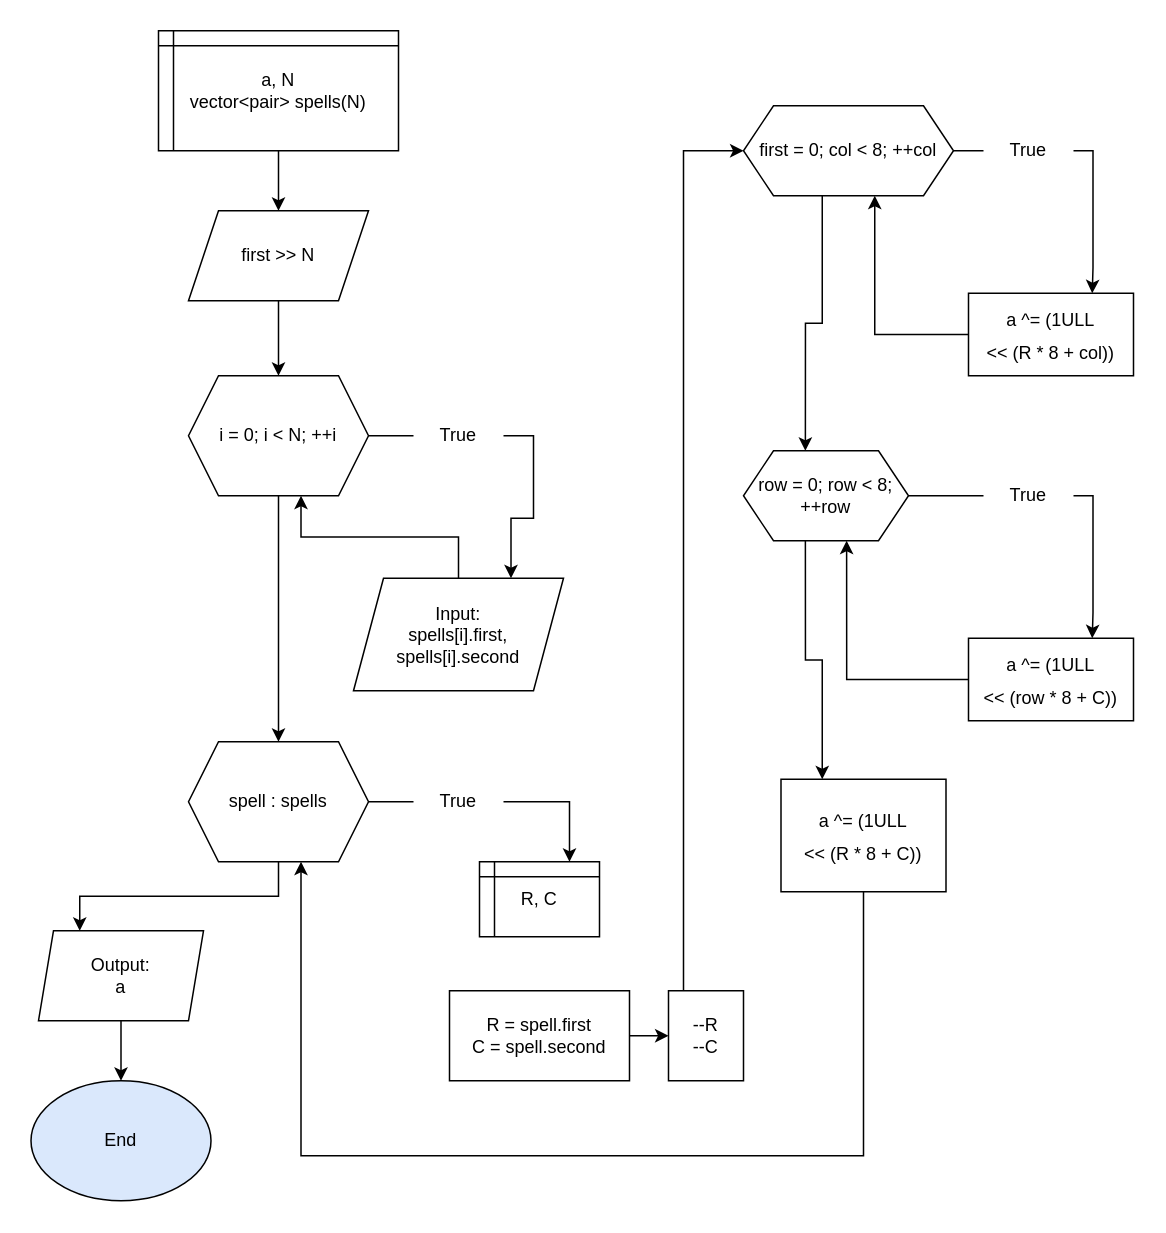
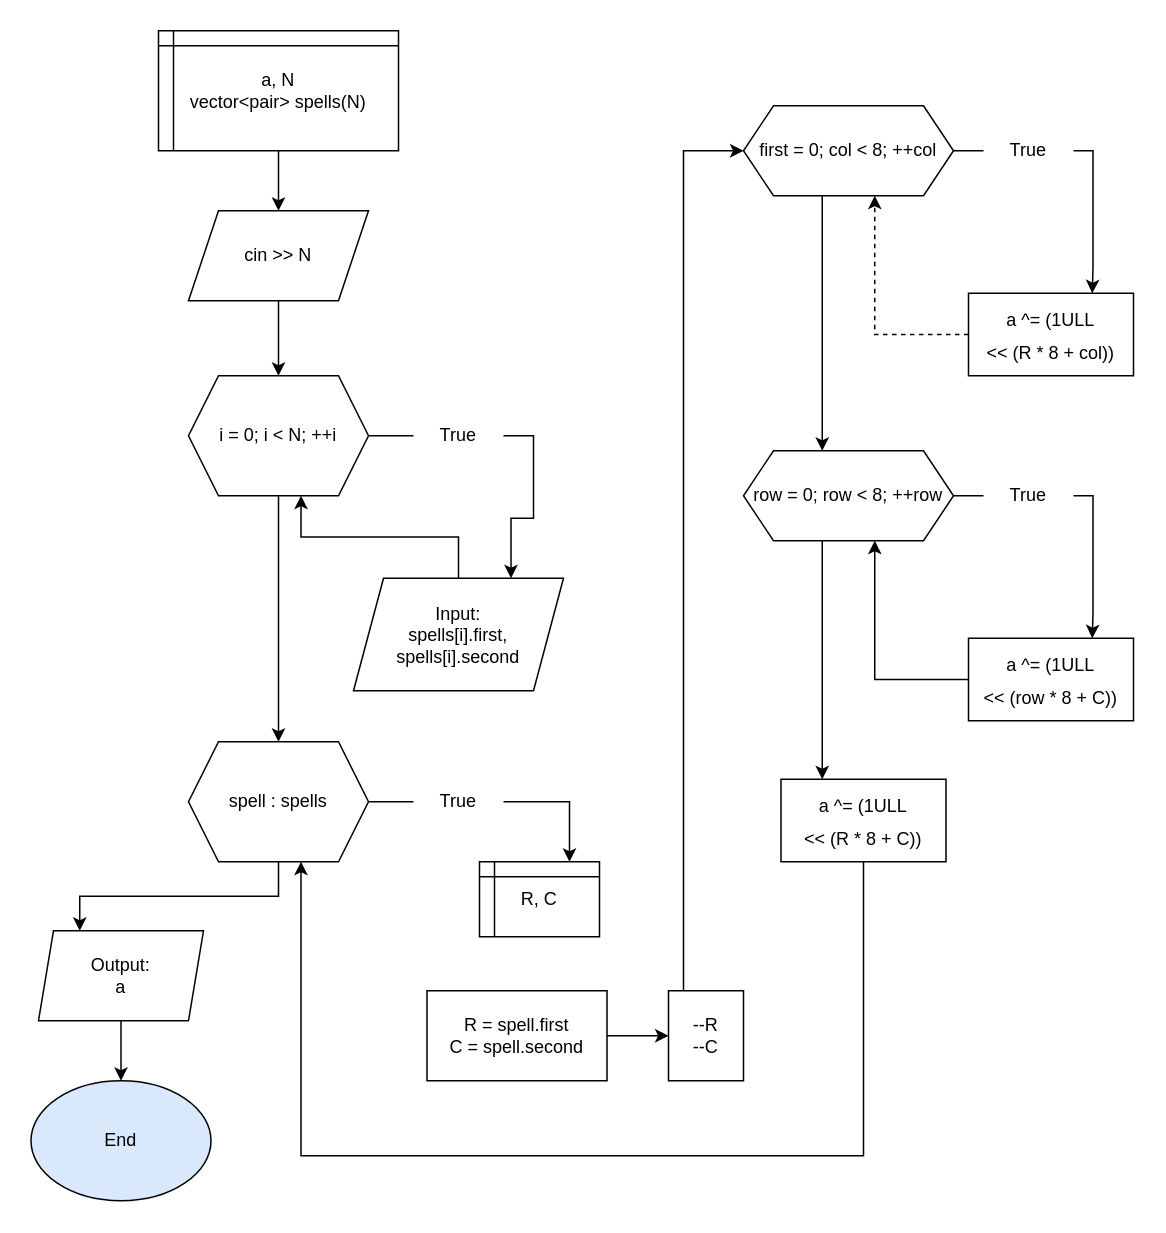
(278, 256) -> (278, 256)
(875, 315) -> (875, 315)
(826, 496) -> (848, 496)
(863, 836) -> (863, 821)
(539, 1036) -> (517, 1036)
